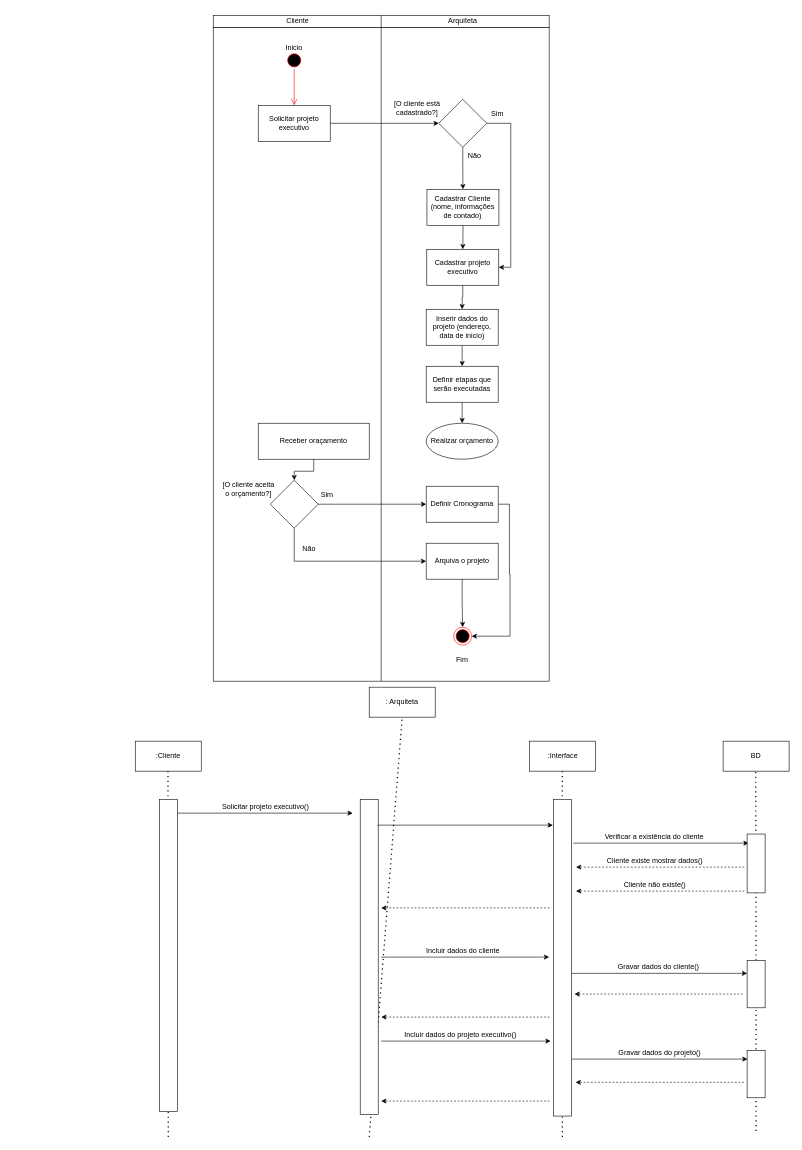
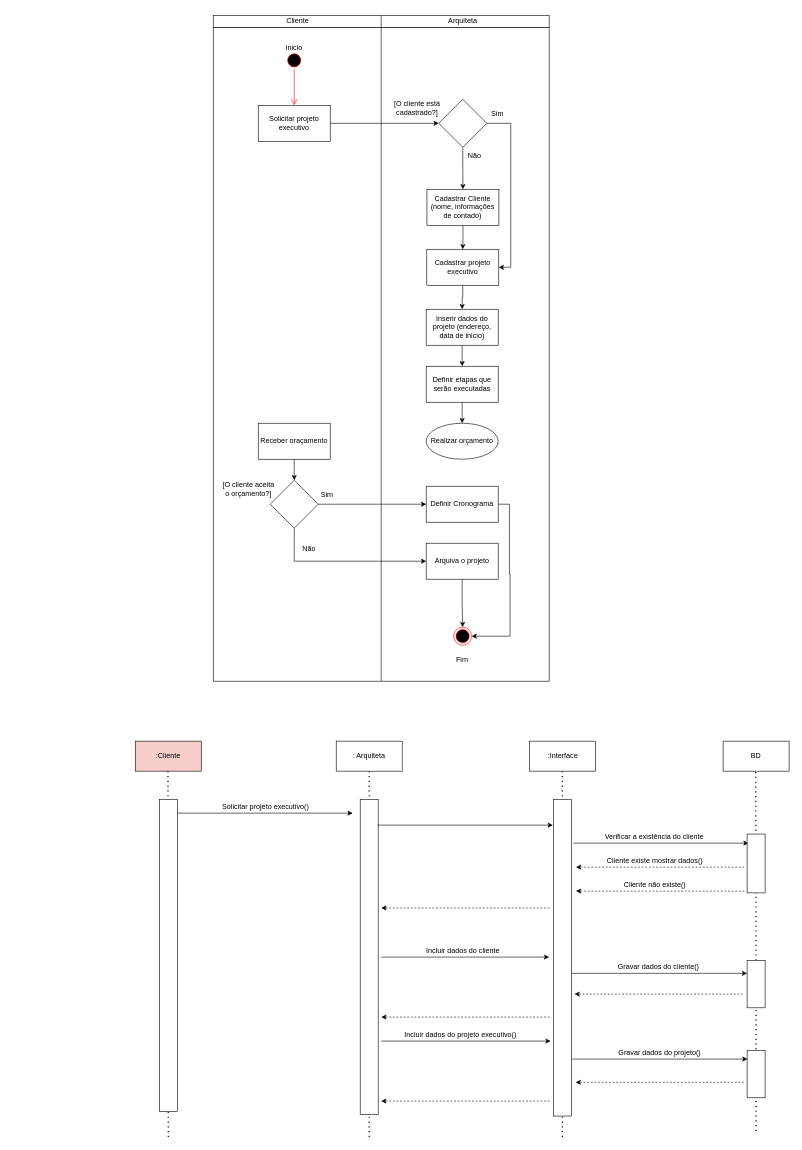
(314, 441) -> (294, 441)
(402, 702) -> (369, 756)
(168, 756) -> (168, 756)
